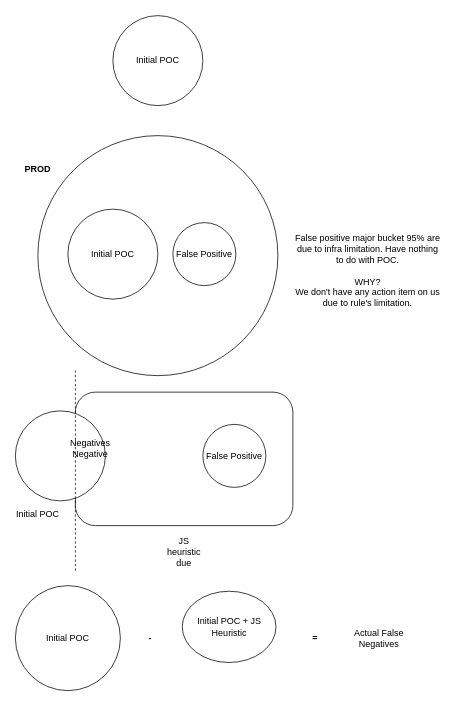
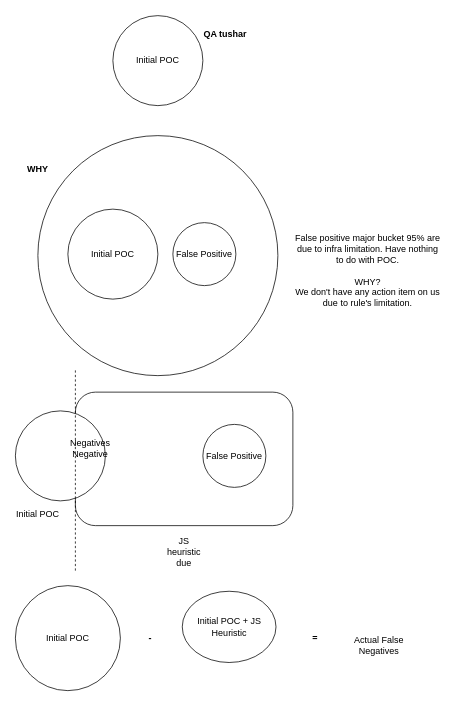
none -> (225, 34)
(38, 169) -> (38, 169)
(379, 638) -> (379, 645)
